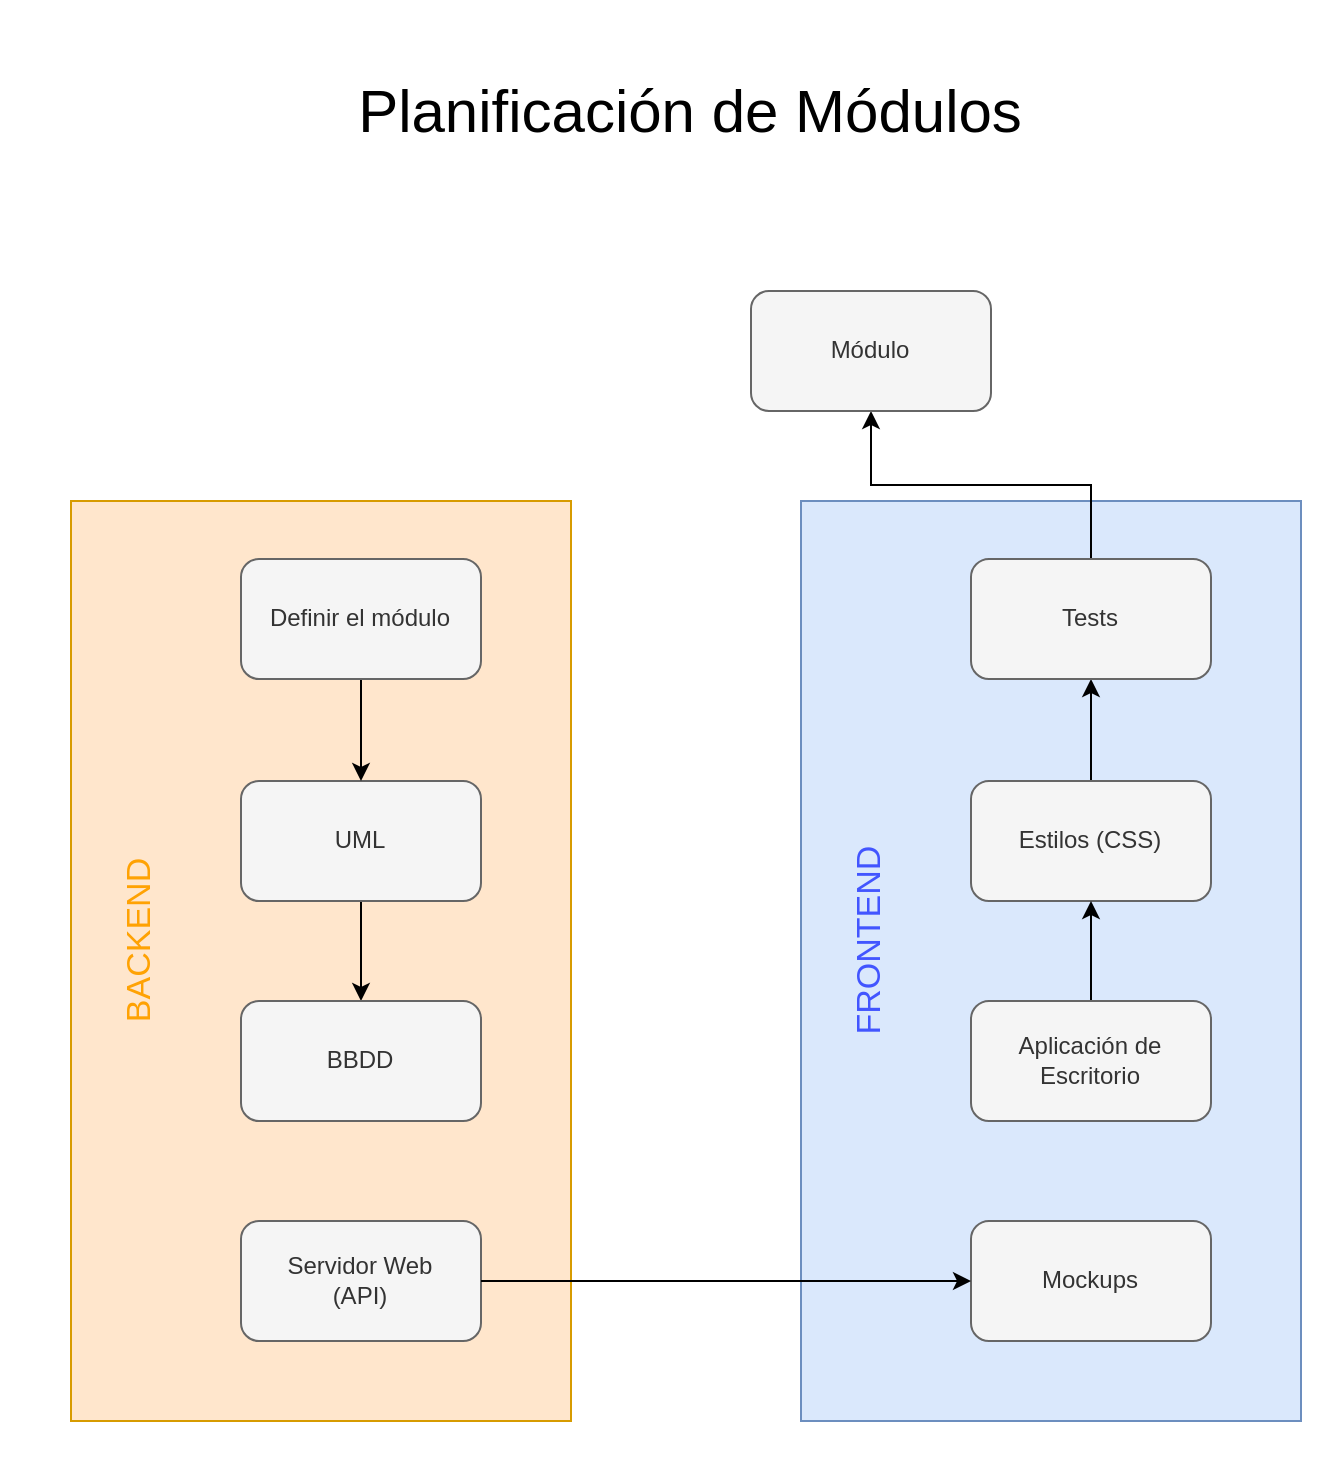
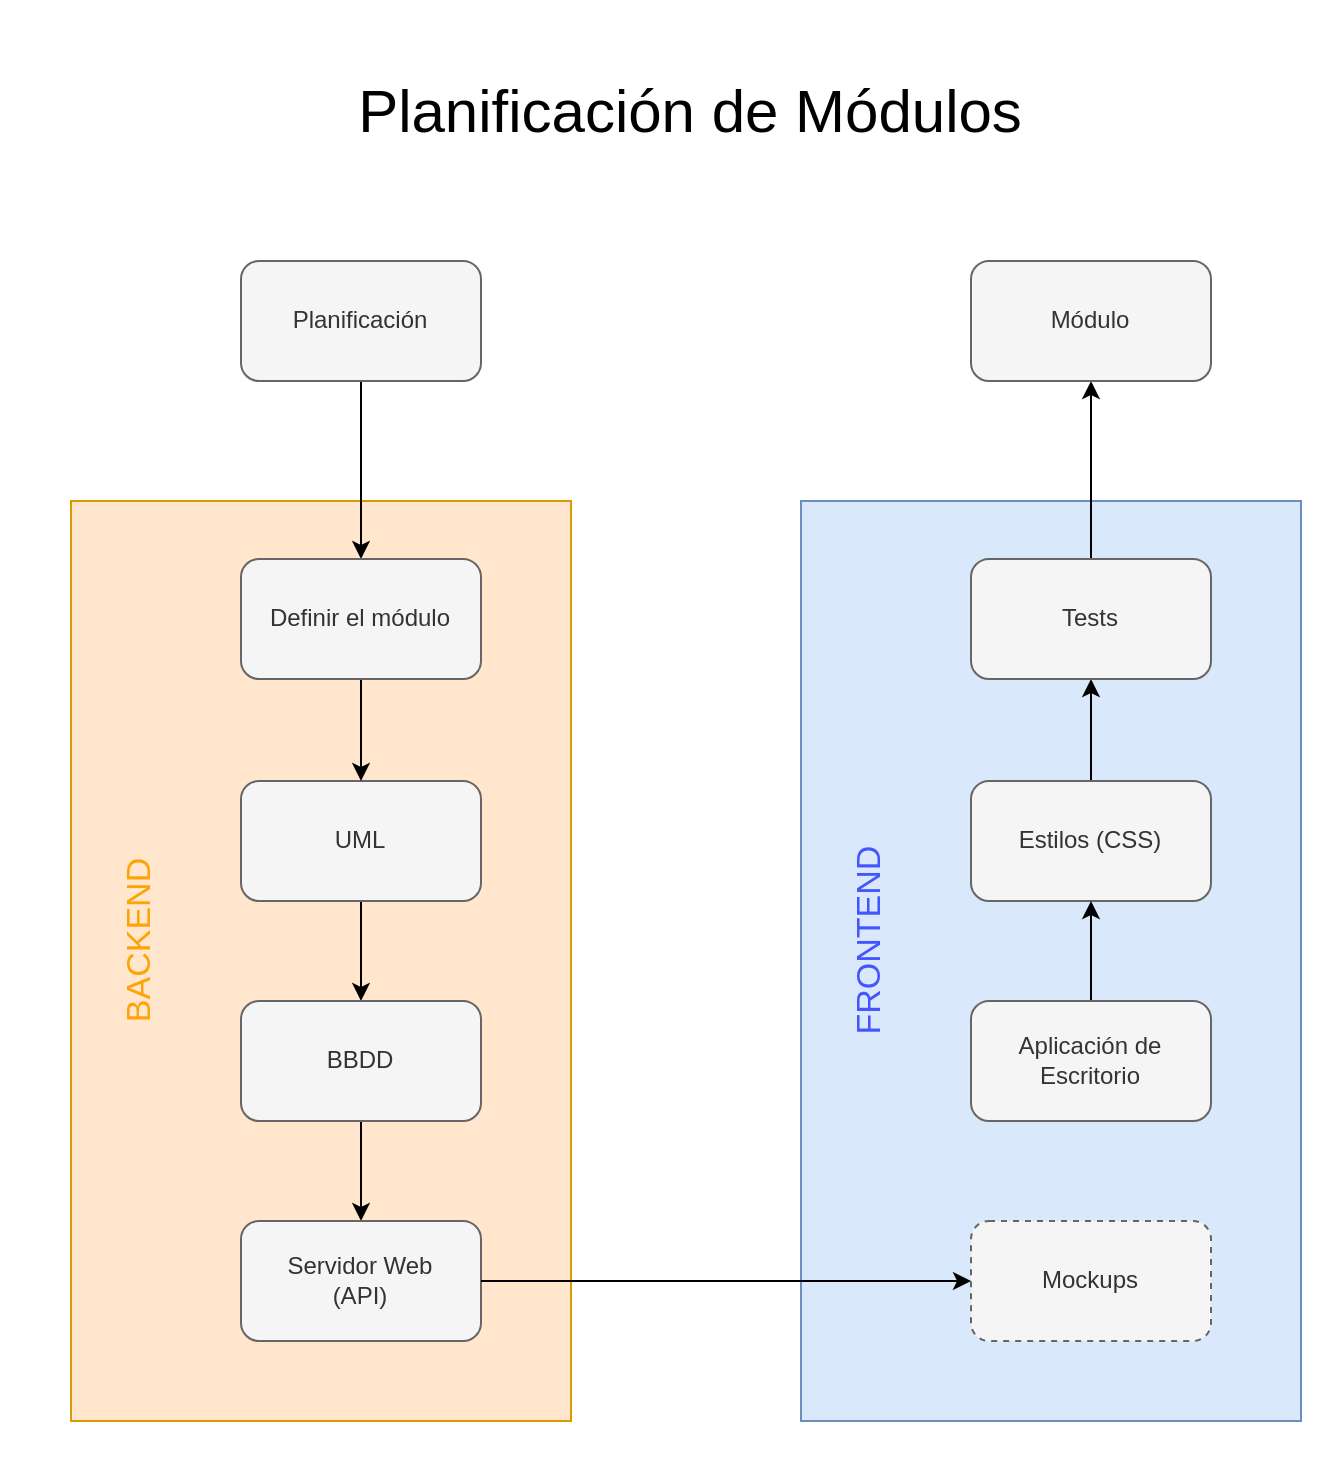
none -> (361, 321)
(871, 351) -> (1091, 321)
none -> (361, 463)
none -> (361, 1164)
(1091, 1281) -> (1091, 1281)
